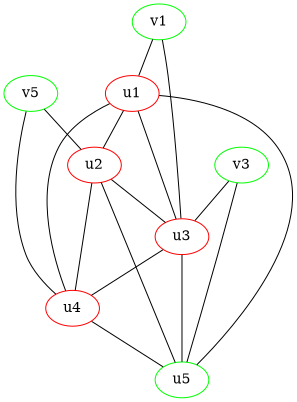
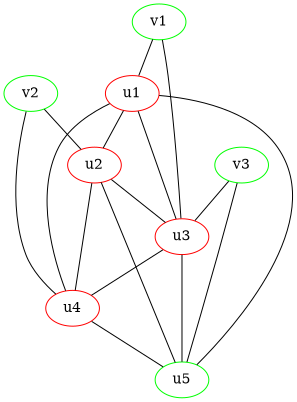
(31, 93) -> (31, 93)
